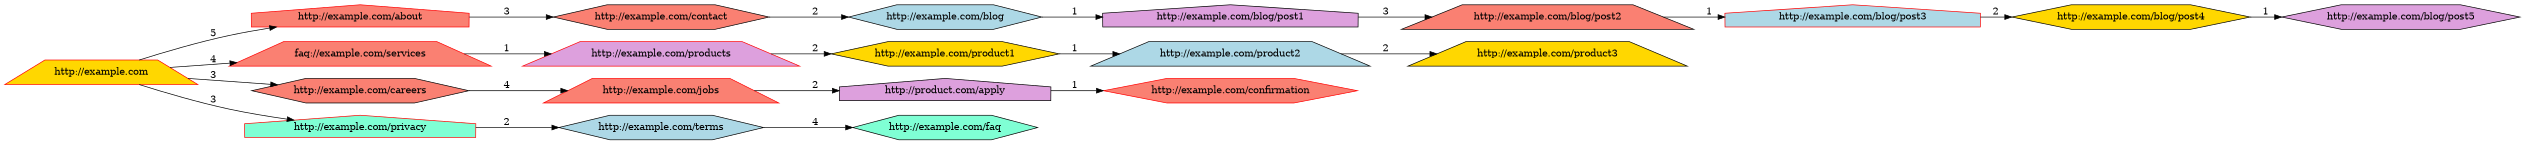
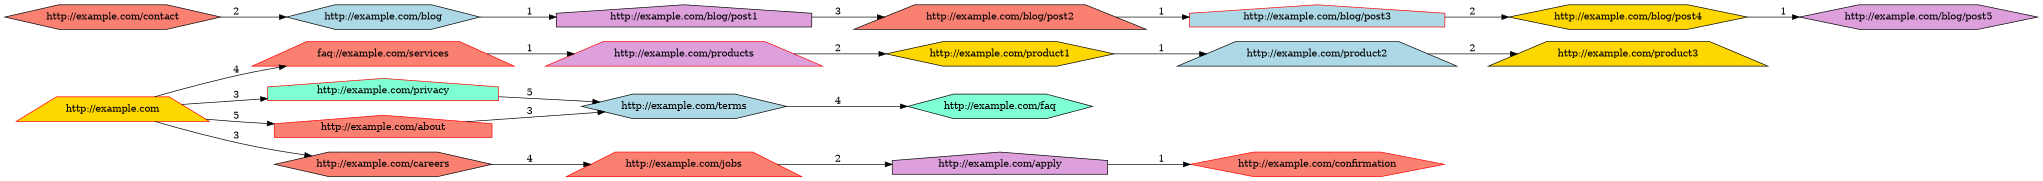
(508, 17) -> (532, 117)
(945, 91) -> (1000, 164)
(507, 122) -> (530, 93)
